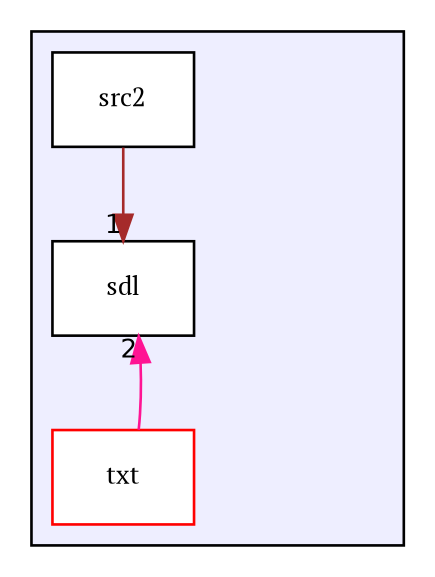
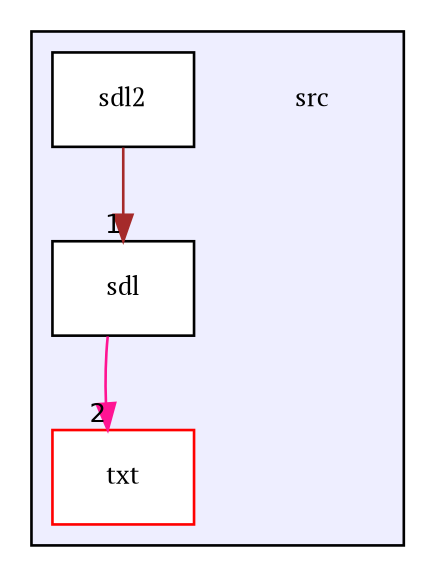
(123, 100) -> (123, 100)
none -> (312, 100)
(141, 396) -> (106, 370)
